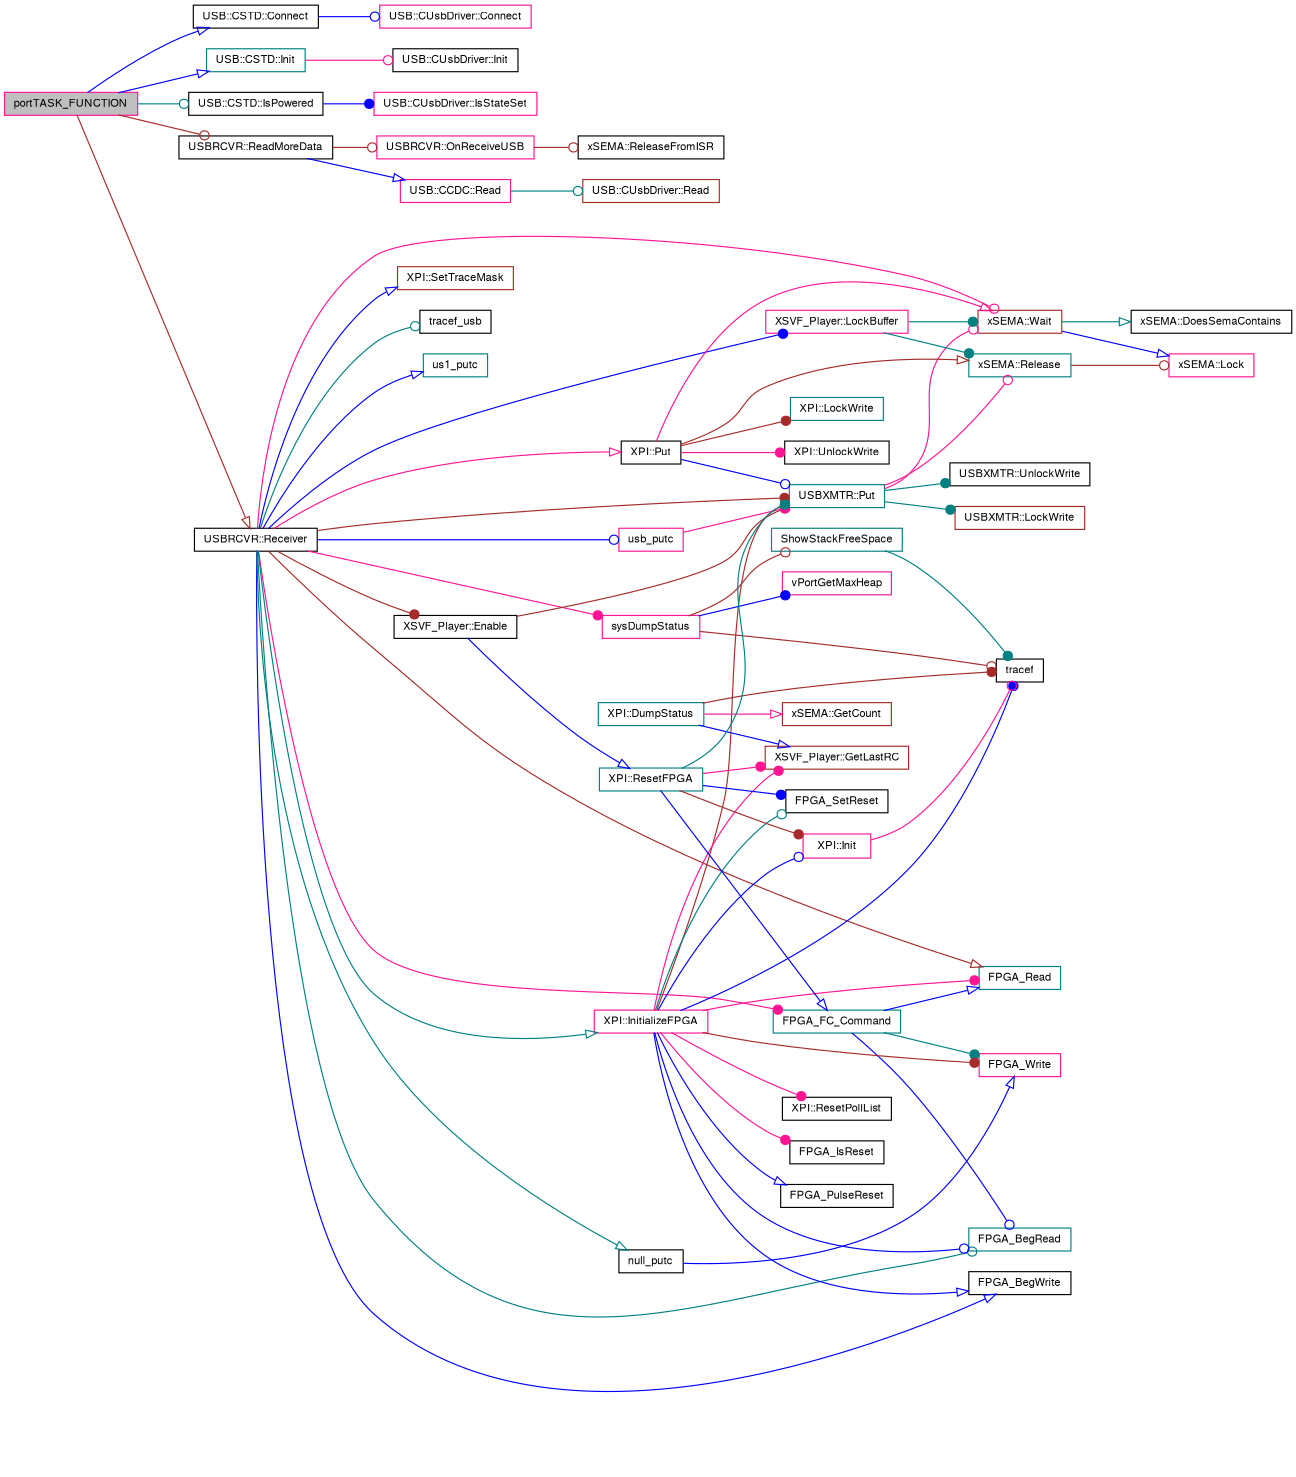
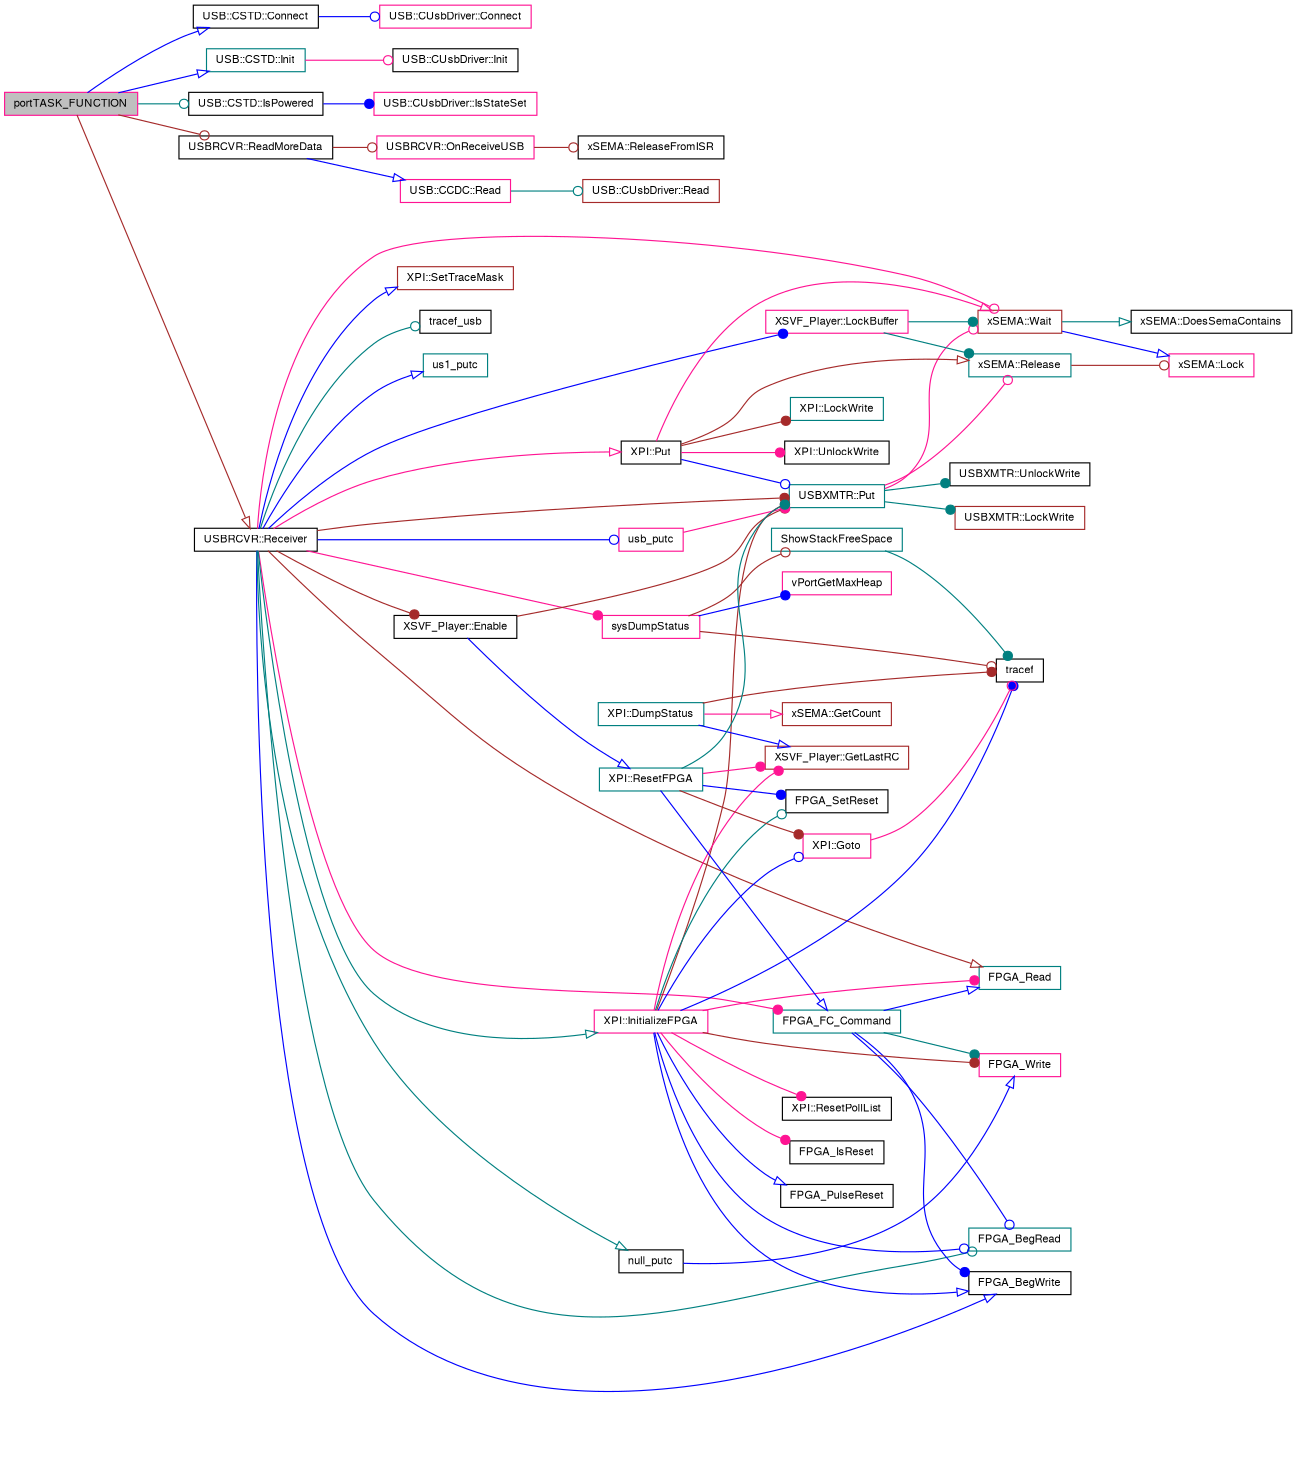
(837, 846) -> (837, 846)
none -> (925, 1144)
